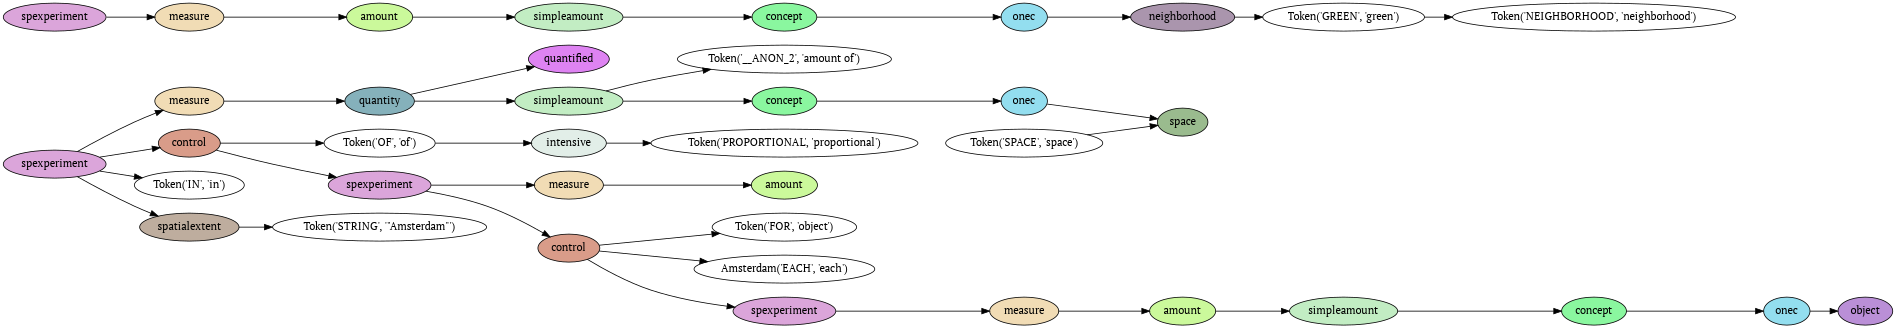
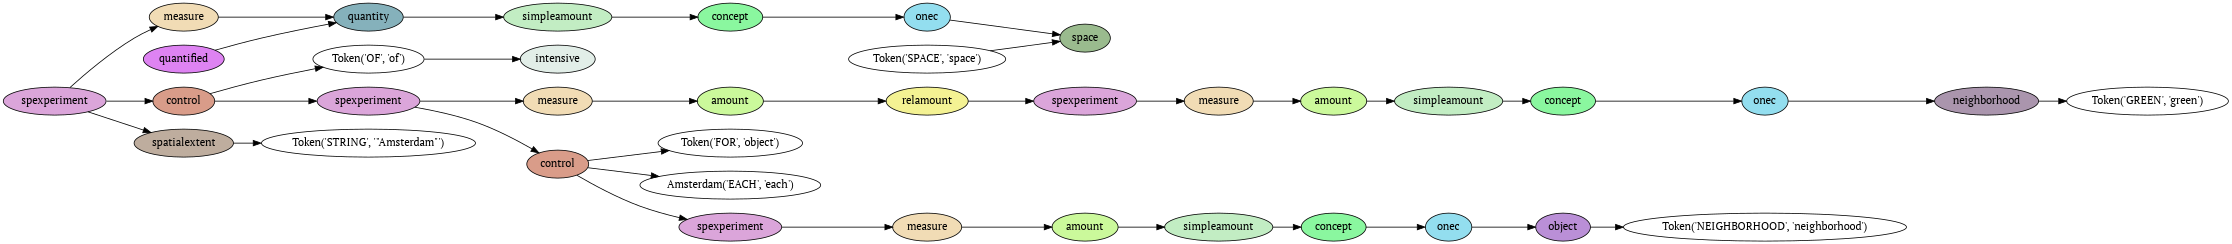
(1434, 17) -> (1603, 227)
(784, 59) -> none
(469, 81) -> (272, 36)
none -> (927, 101)
(784, 143) -> none
(189, 185) -> none
